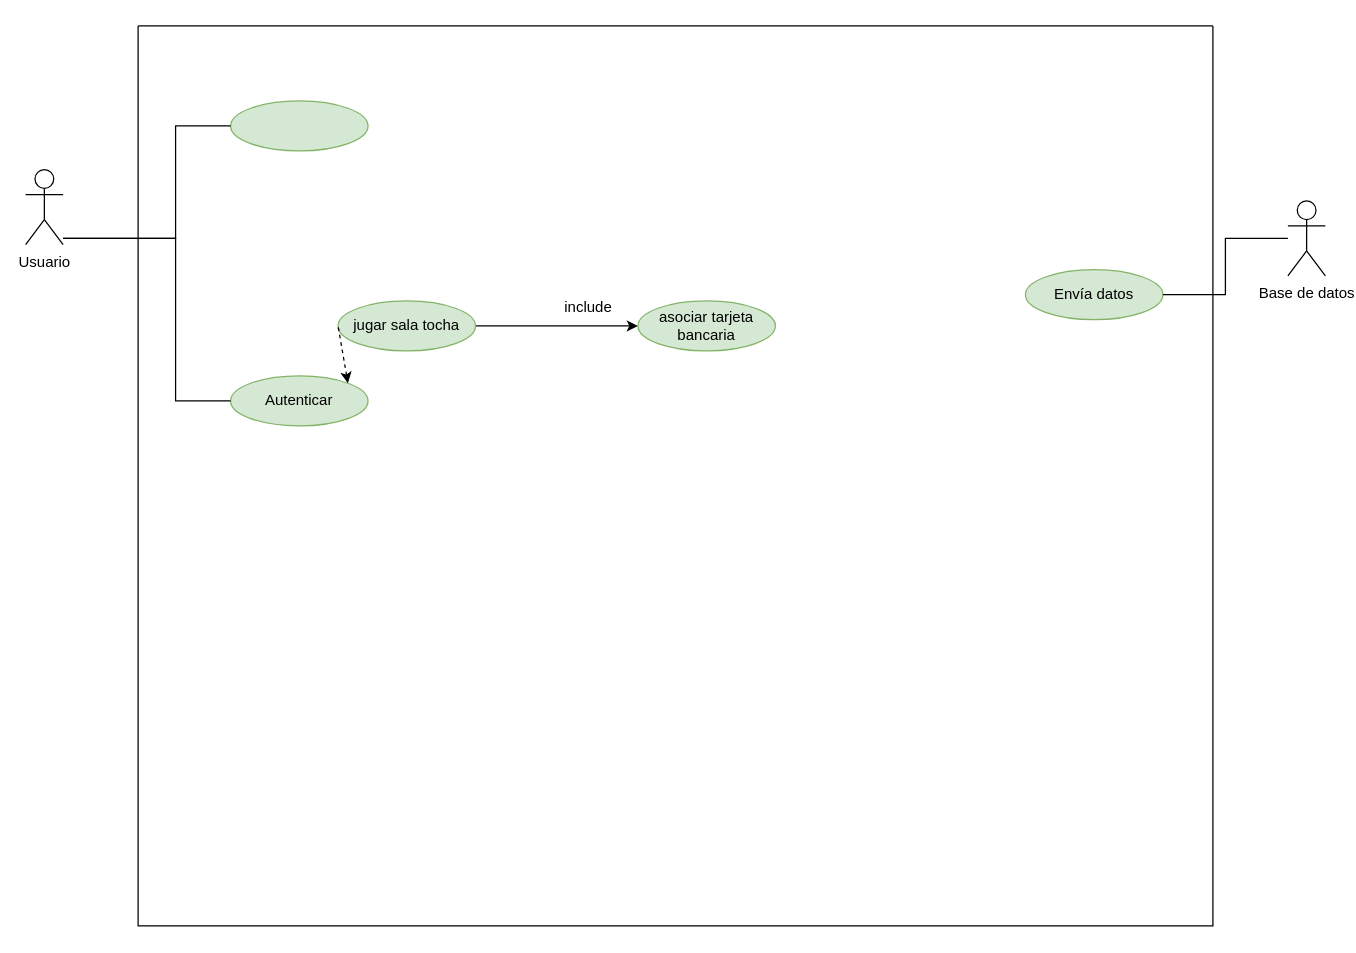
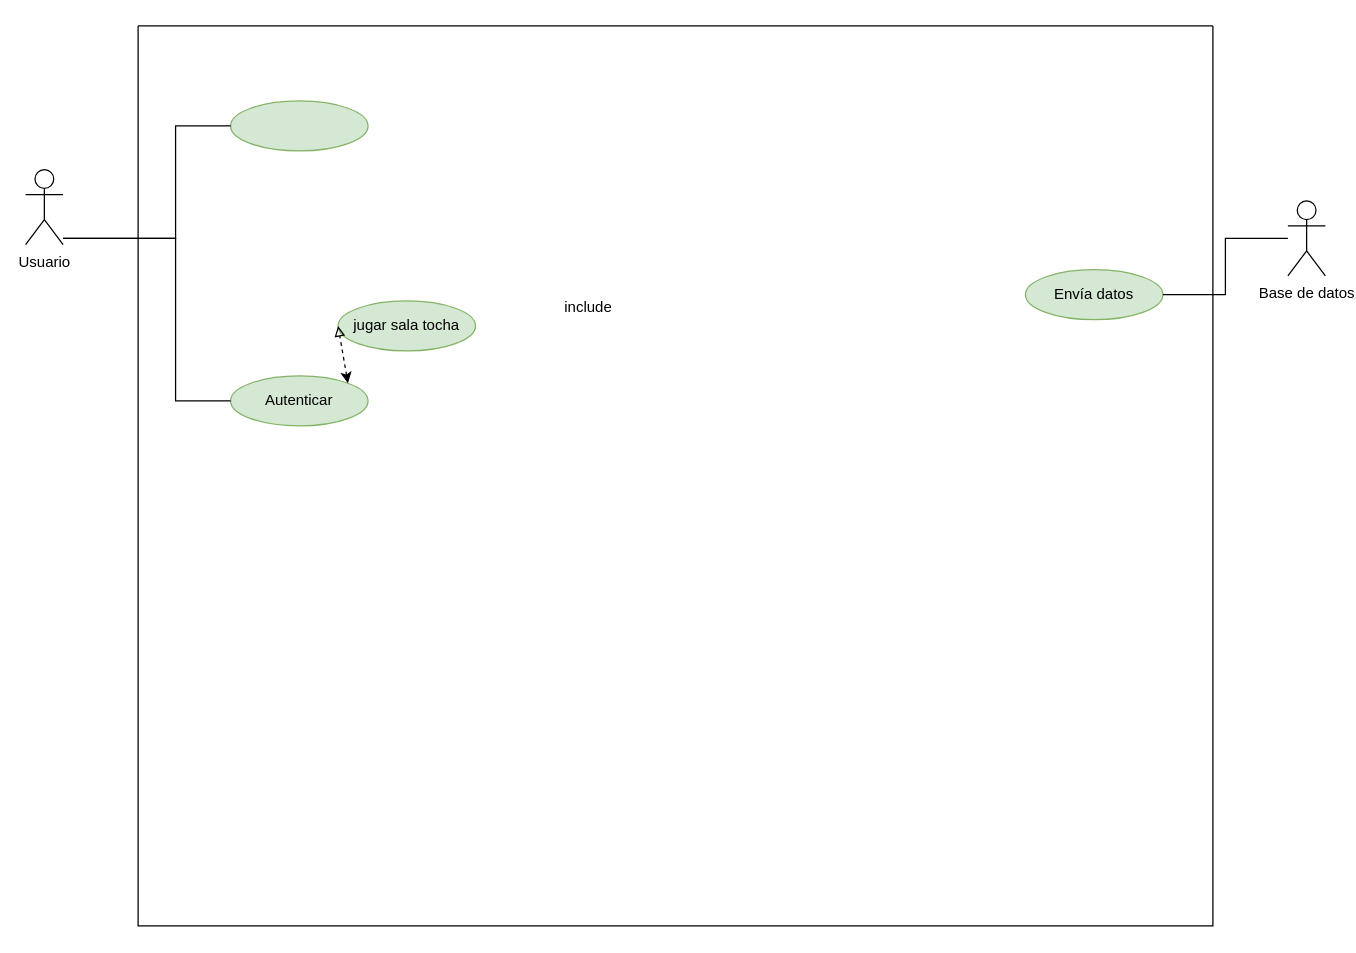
(553, 326) -> none
(707, 326) -> none
(339, 333) -> (340, 337)
